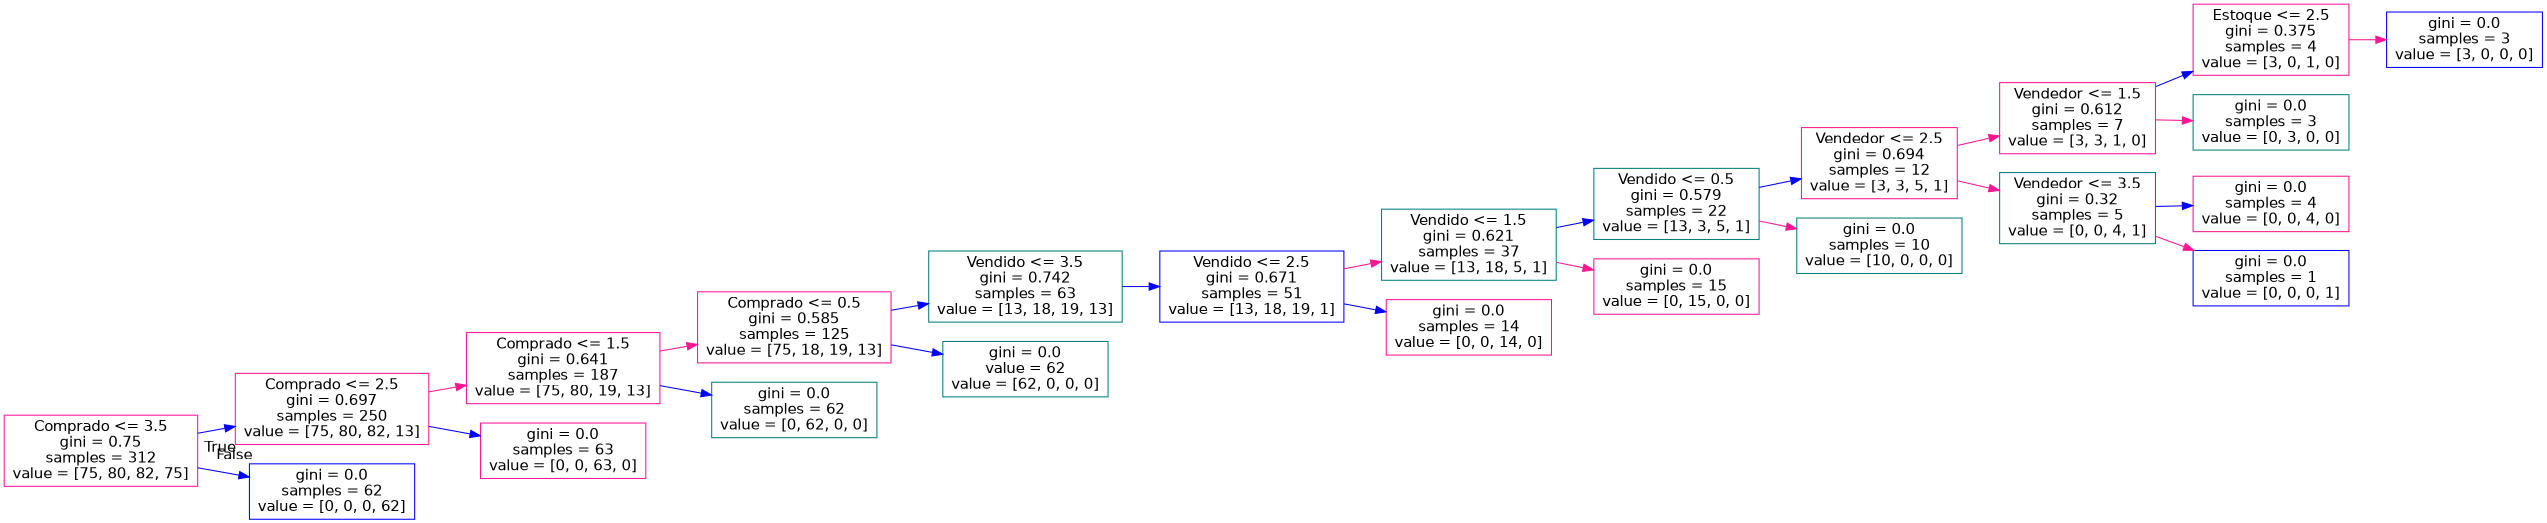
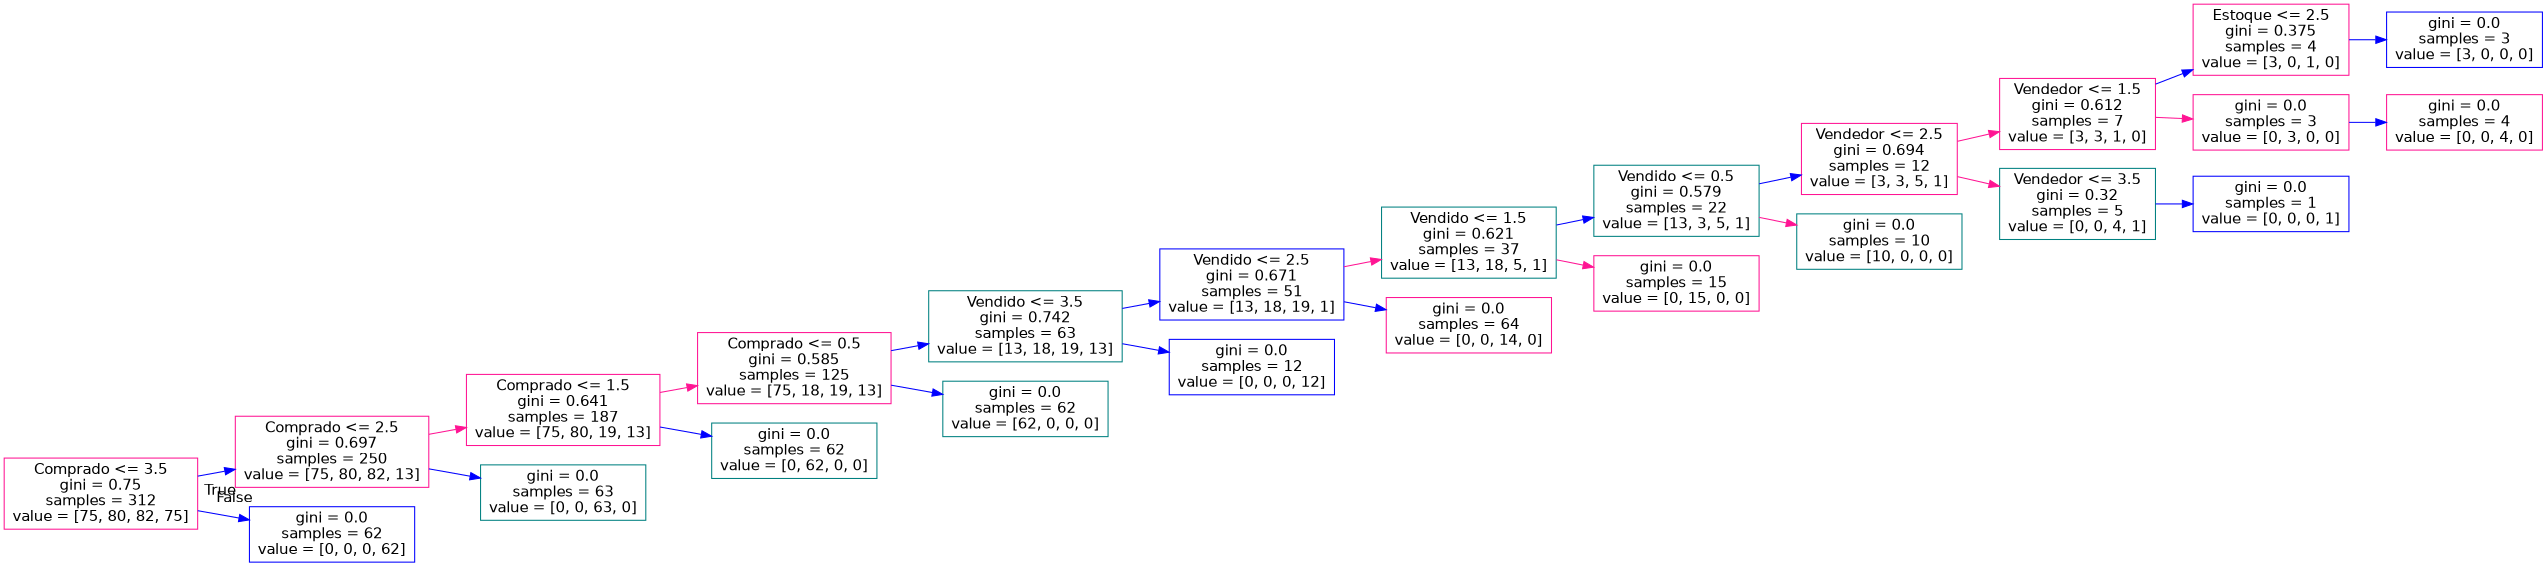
(2362, 40) -> (2362, 40)
(2271, 122) -> (2271, 122)
(2169, 206) -> (2362, 122)
(2170, 242) -> (2169, 204)
(1469, 327) -> (1469, 325)
none -> (1252, 367)
(1025, 369) -> (1025, 409)
(563, 451) -> (563, 493)
